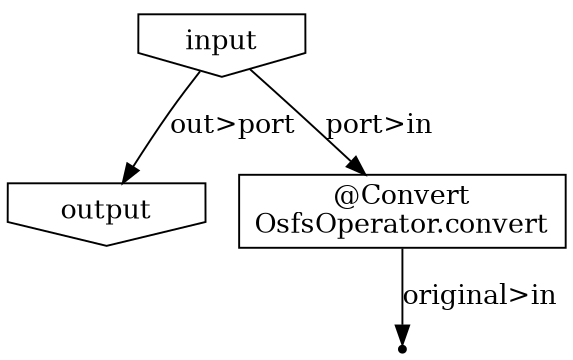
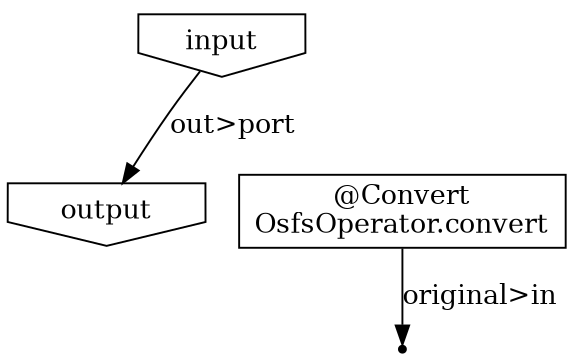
(301, 115) -> none
